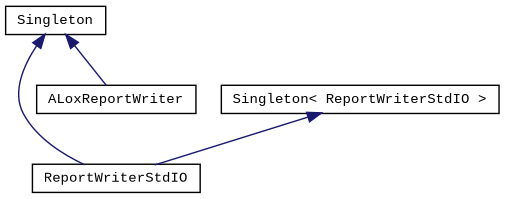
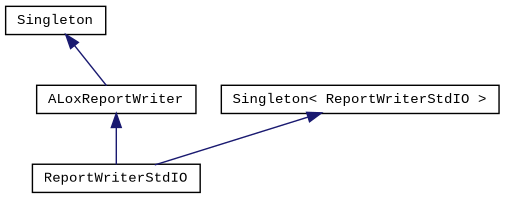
(26, 117) -> (116, 146)
